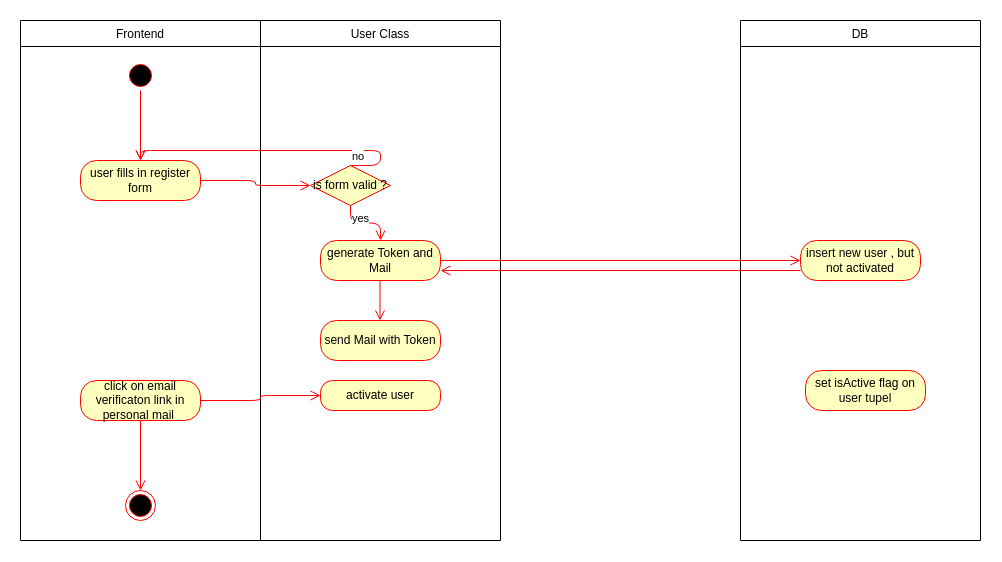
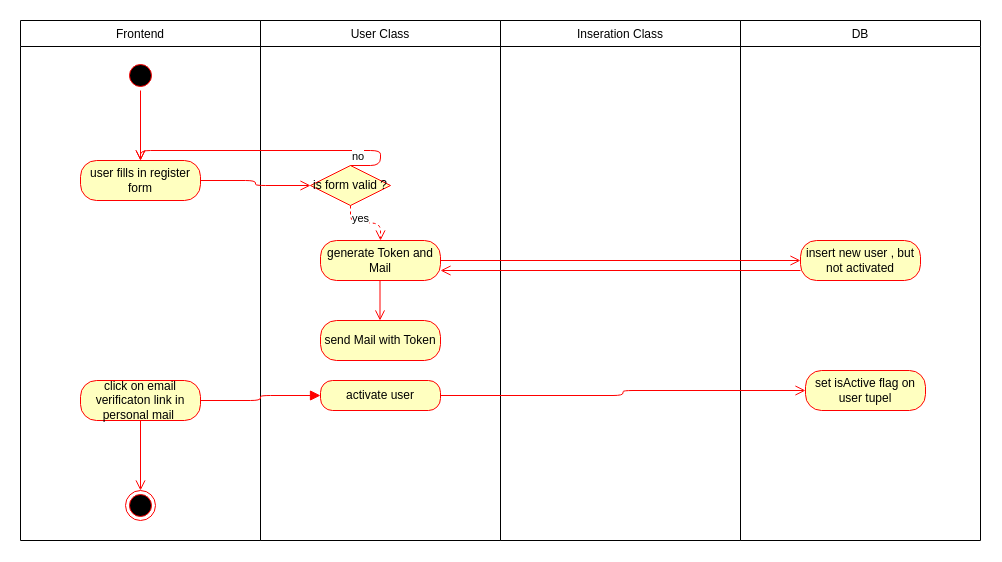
(380, 227) -> (380, 227)
none -> (621, 281)
none -> (623, 393)
(312, 396) -> (309, 396)
